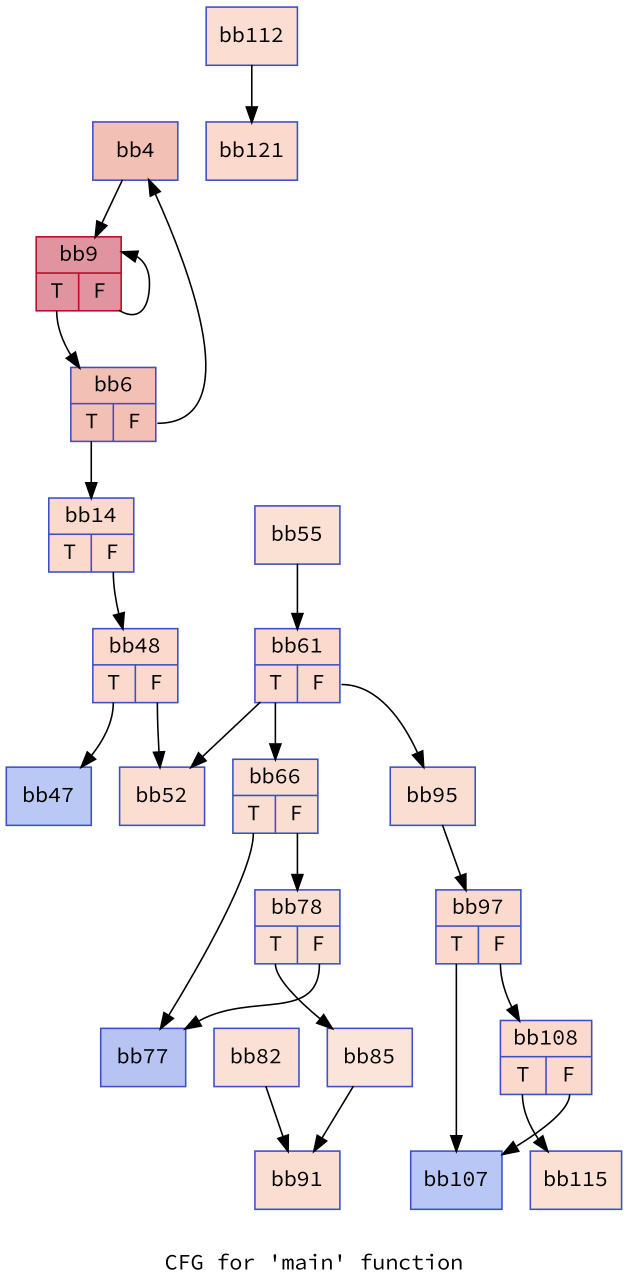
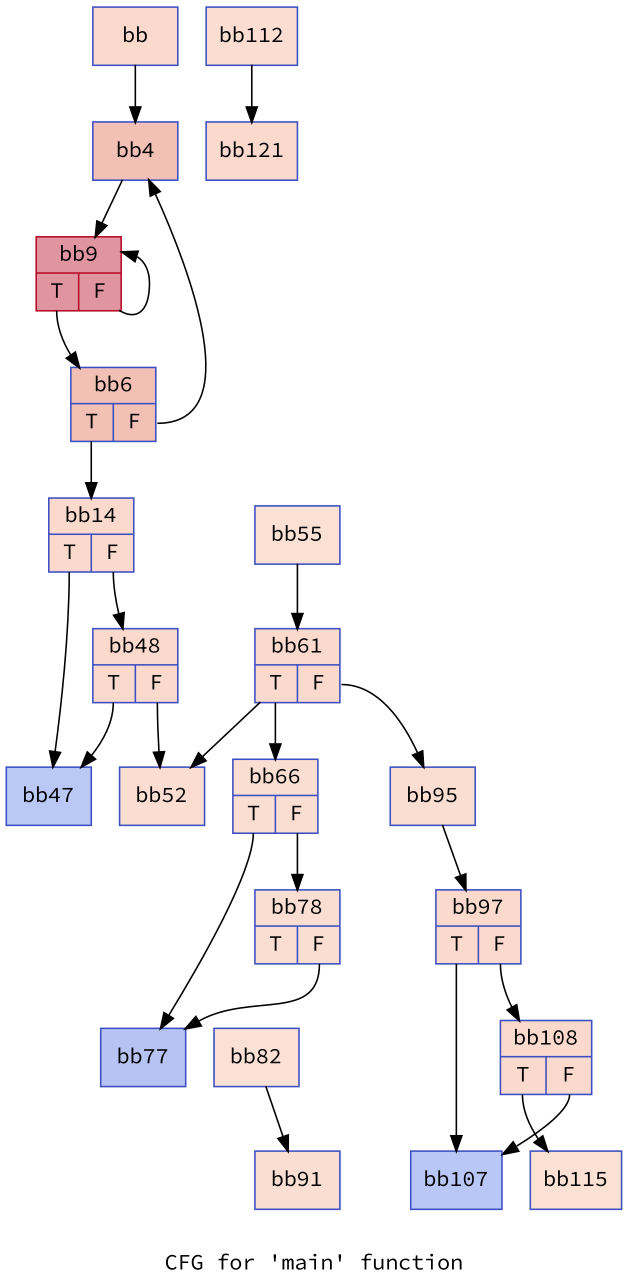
none -> (135, 36)
none -> (65, 662)
(370, 1057) -> none
